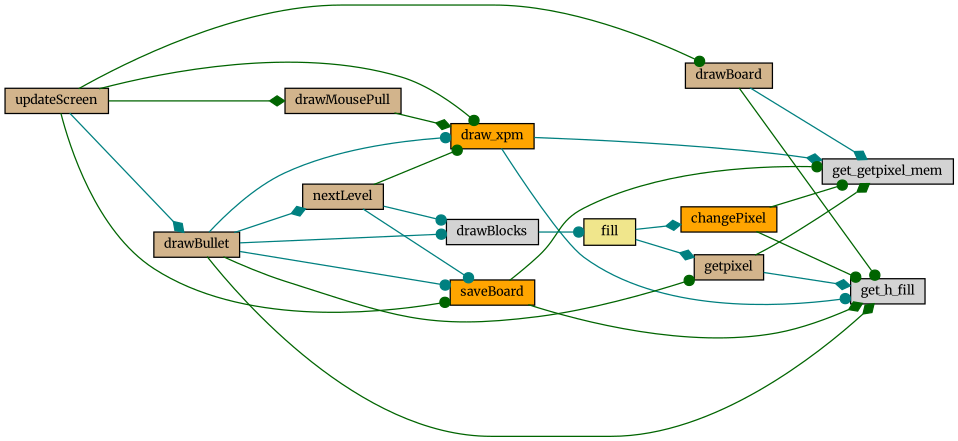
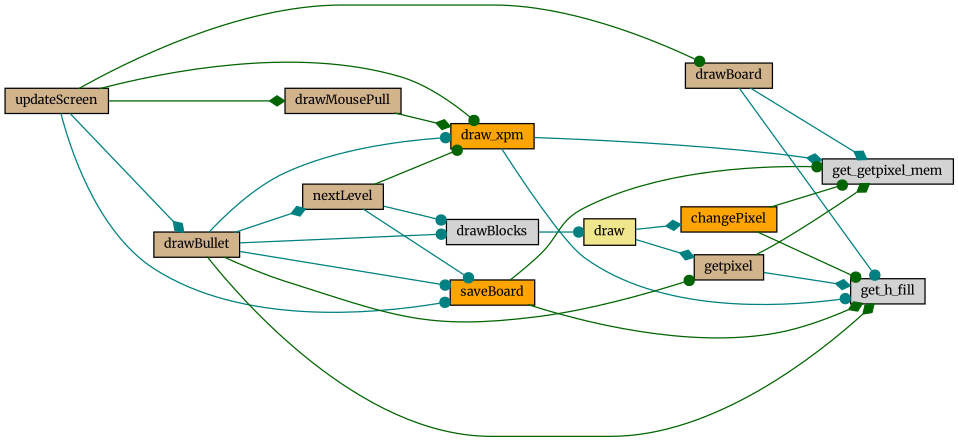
(805, 179) -> (805, 179)
(610, 232) -> (610, 232)
(203, 292) -> (203, 292)
